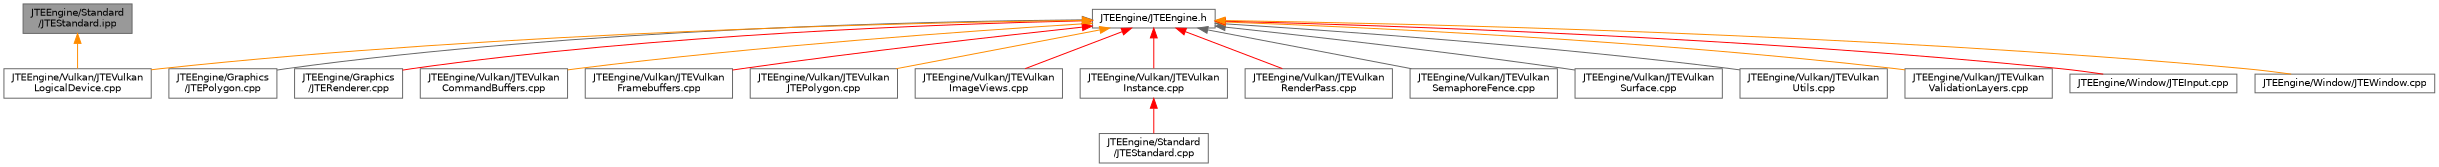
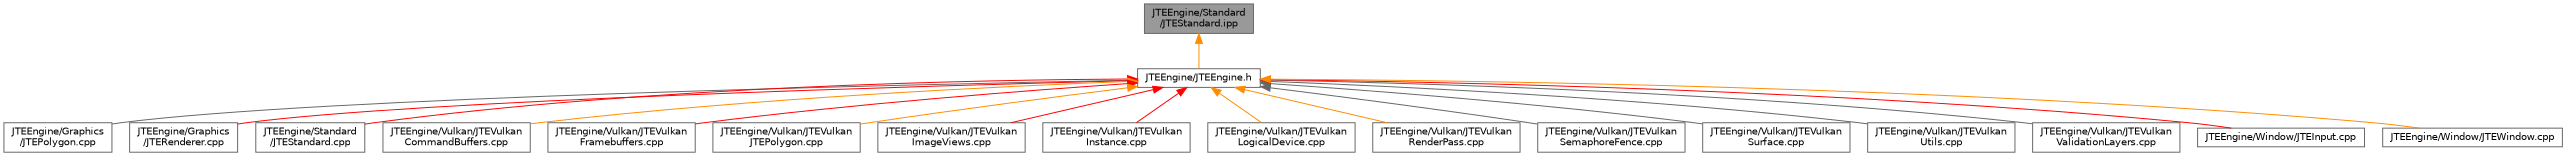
(1583, 41) -> (1728, 98)
(1234, 50) -> (1316, 106)
(78, 56) -> (1199, 56)
(1154, 121) -> (745, 90)
